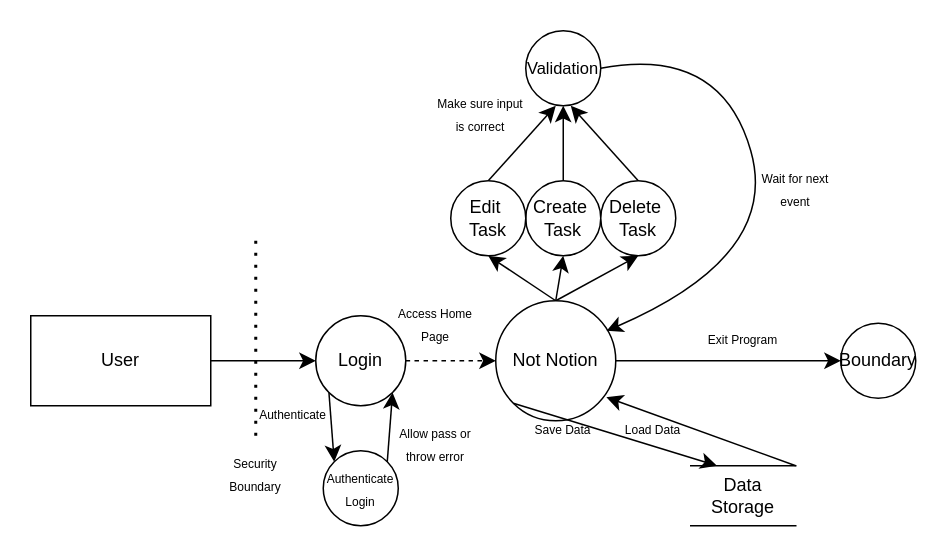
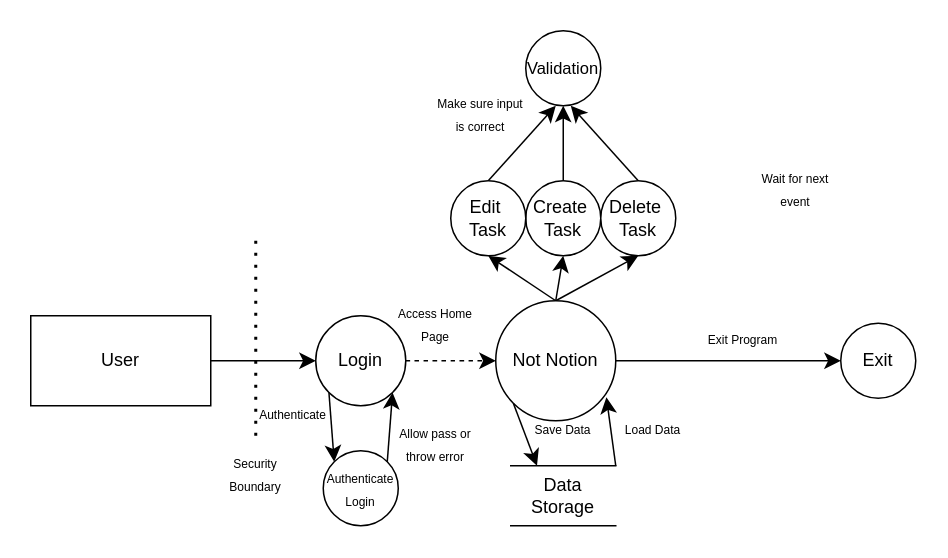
(755, 175) -> none
(878, 361) -> (878, 361)
(743, 496) -> (563, 496)
